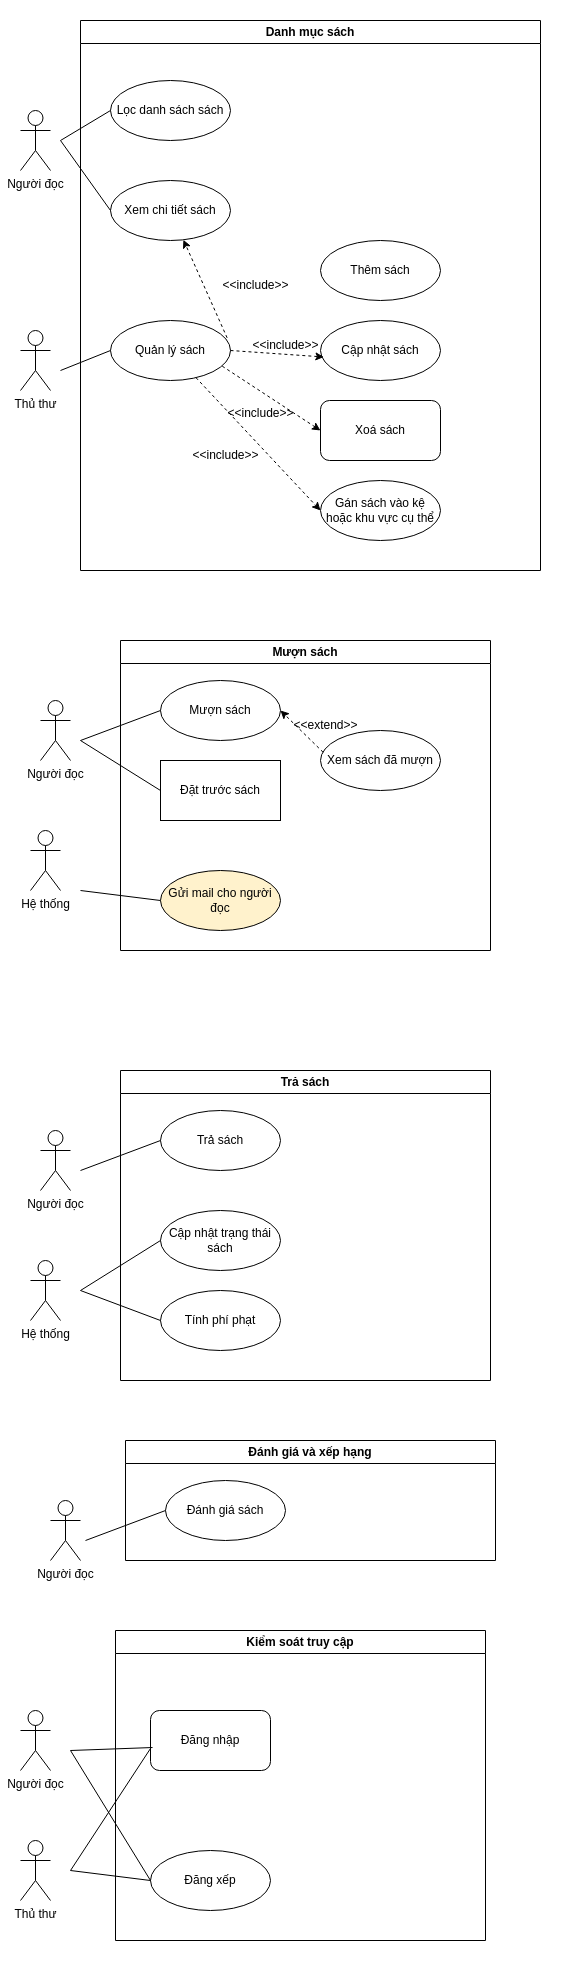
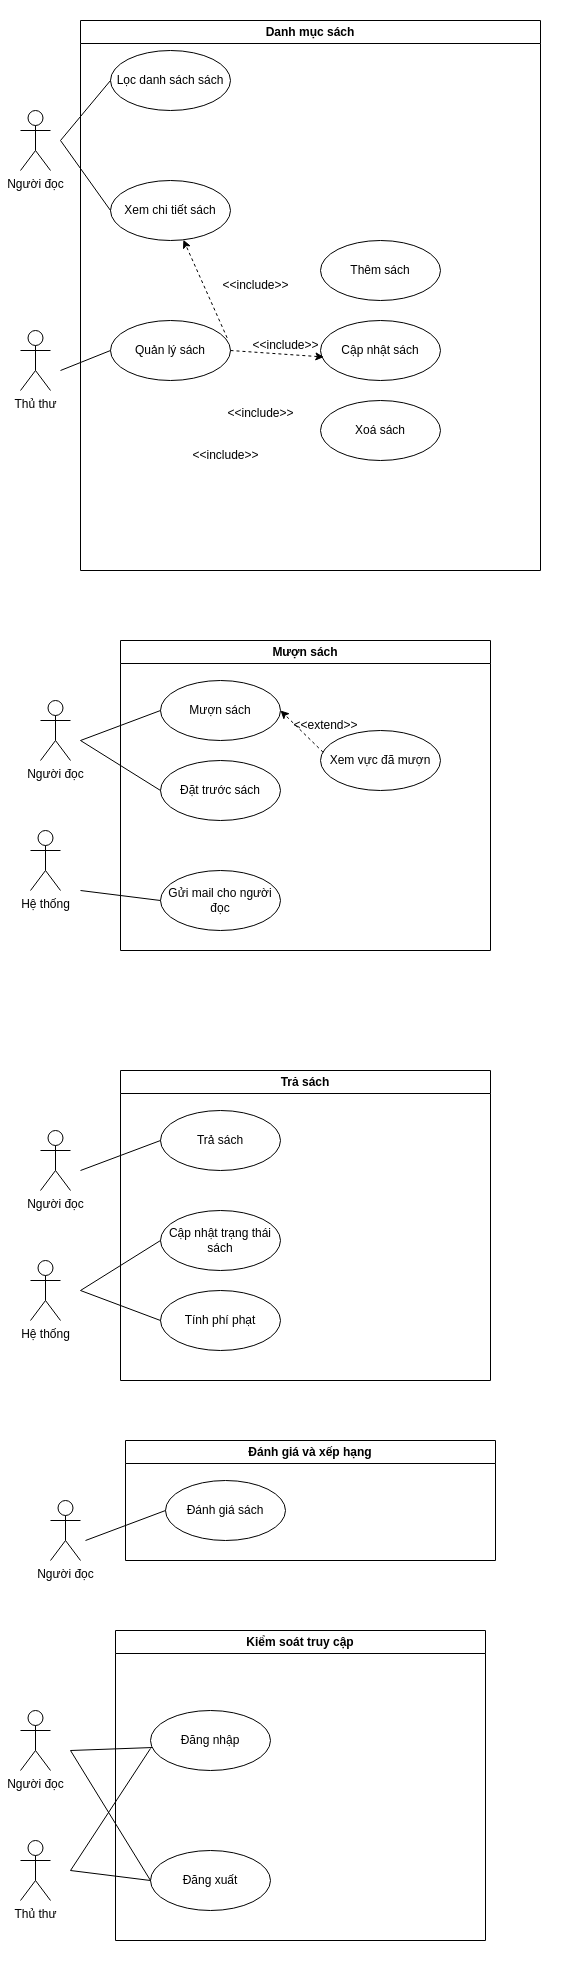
(171, 111) -> (171, 81)
(268, 396) -> none
(381, 431) -> (381, 431)
(256, 441) -> none
(381, 511) -> none
(381, 761) -> (381, 761)
(221, 791) -> (221, 791)
(221, 901) -> (221, 901)
(211, 1741) -> (211, 1741)
(211, 1881) -> (211, 1881)
